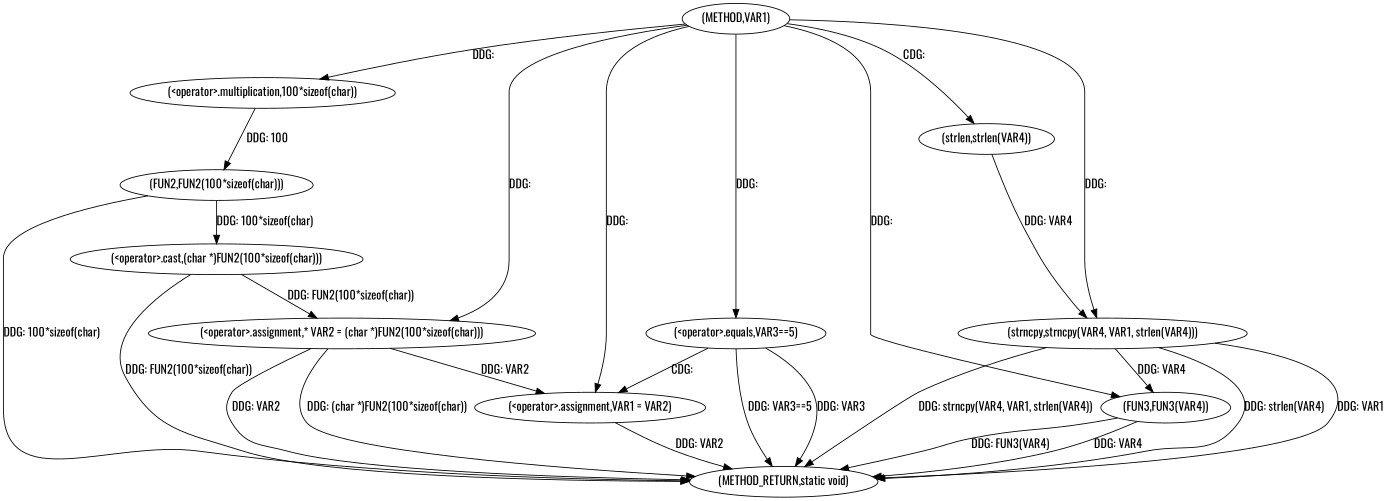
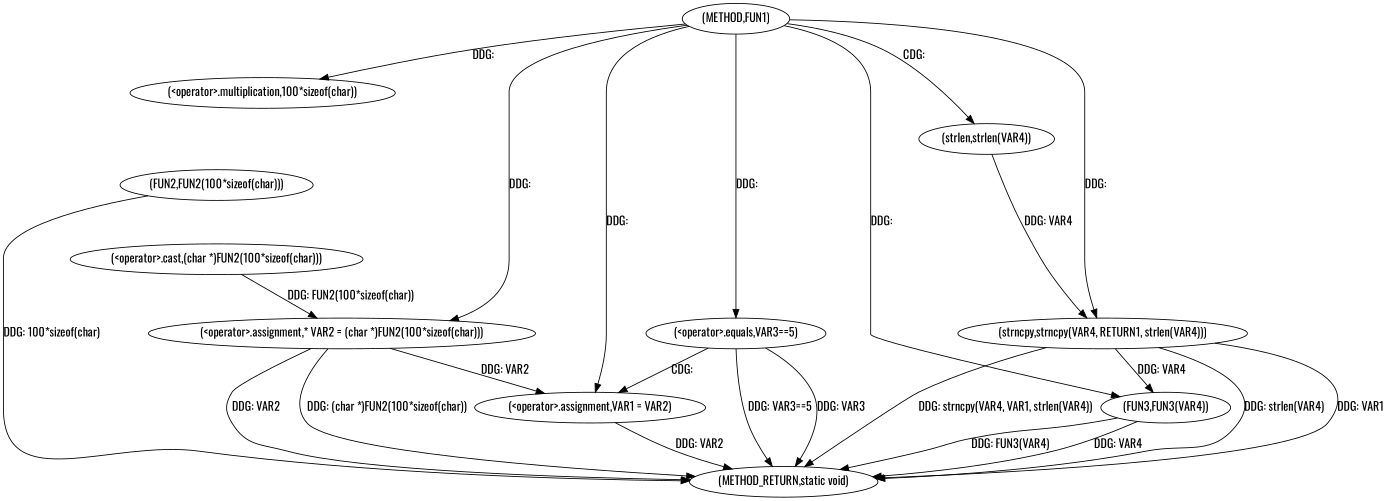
(736, 19) -> (736, 19)
(242, 135) -> none
(217, 218) -> none
(1103, 333) -> (1103, 333)
(235, 449) -> none
